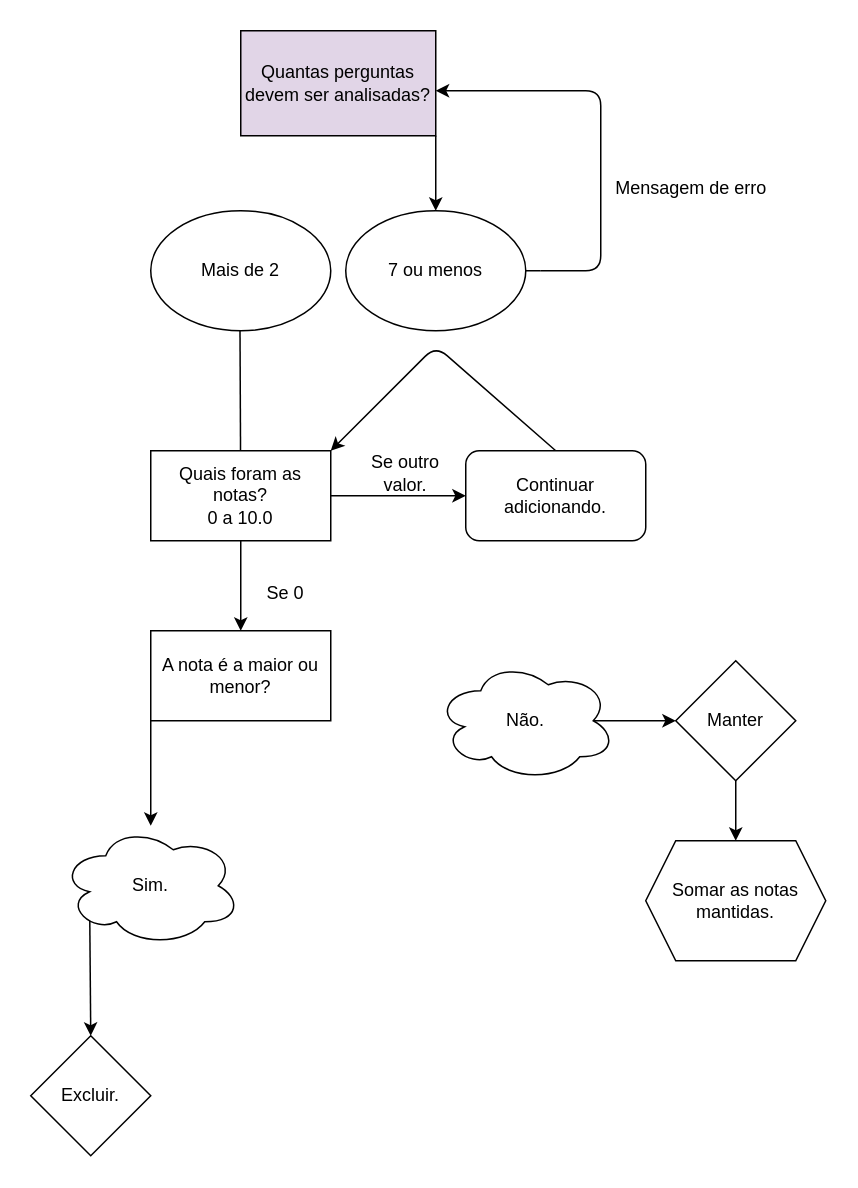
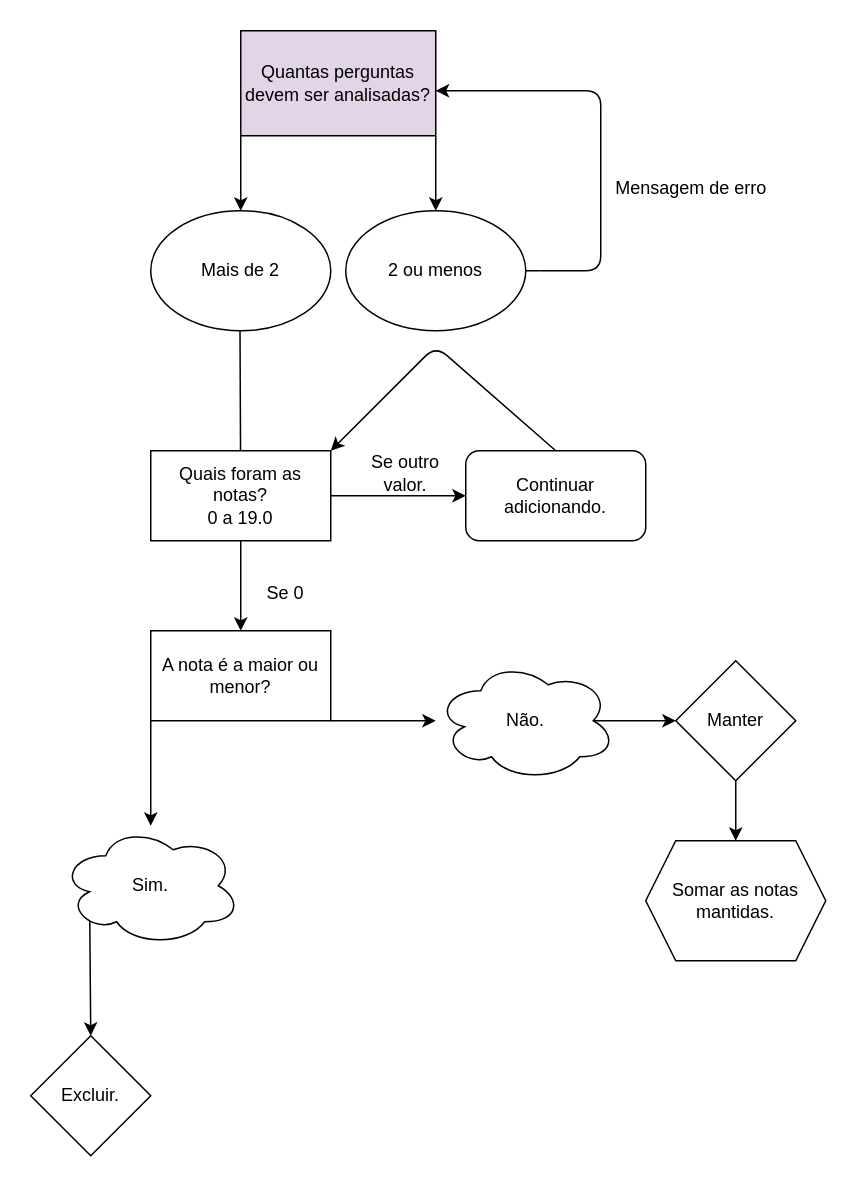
none -> (241, 168)
(436, 271) -> (436, 271)
(241, 496) -> (241, 496)
none -> (378, 721)
